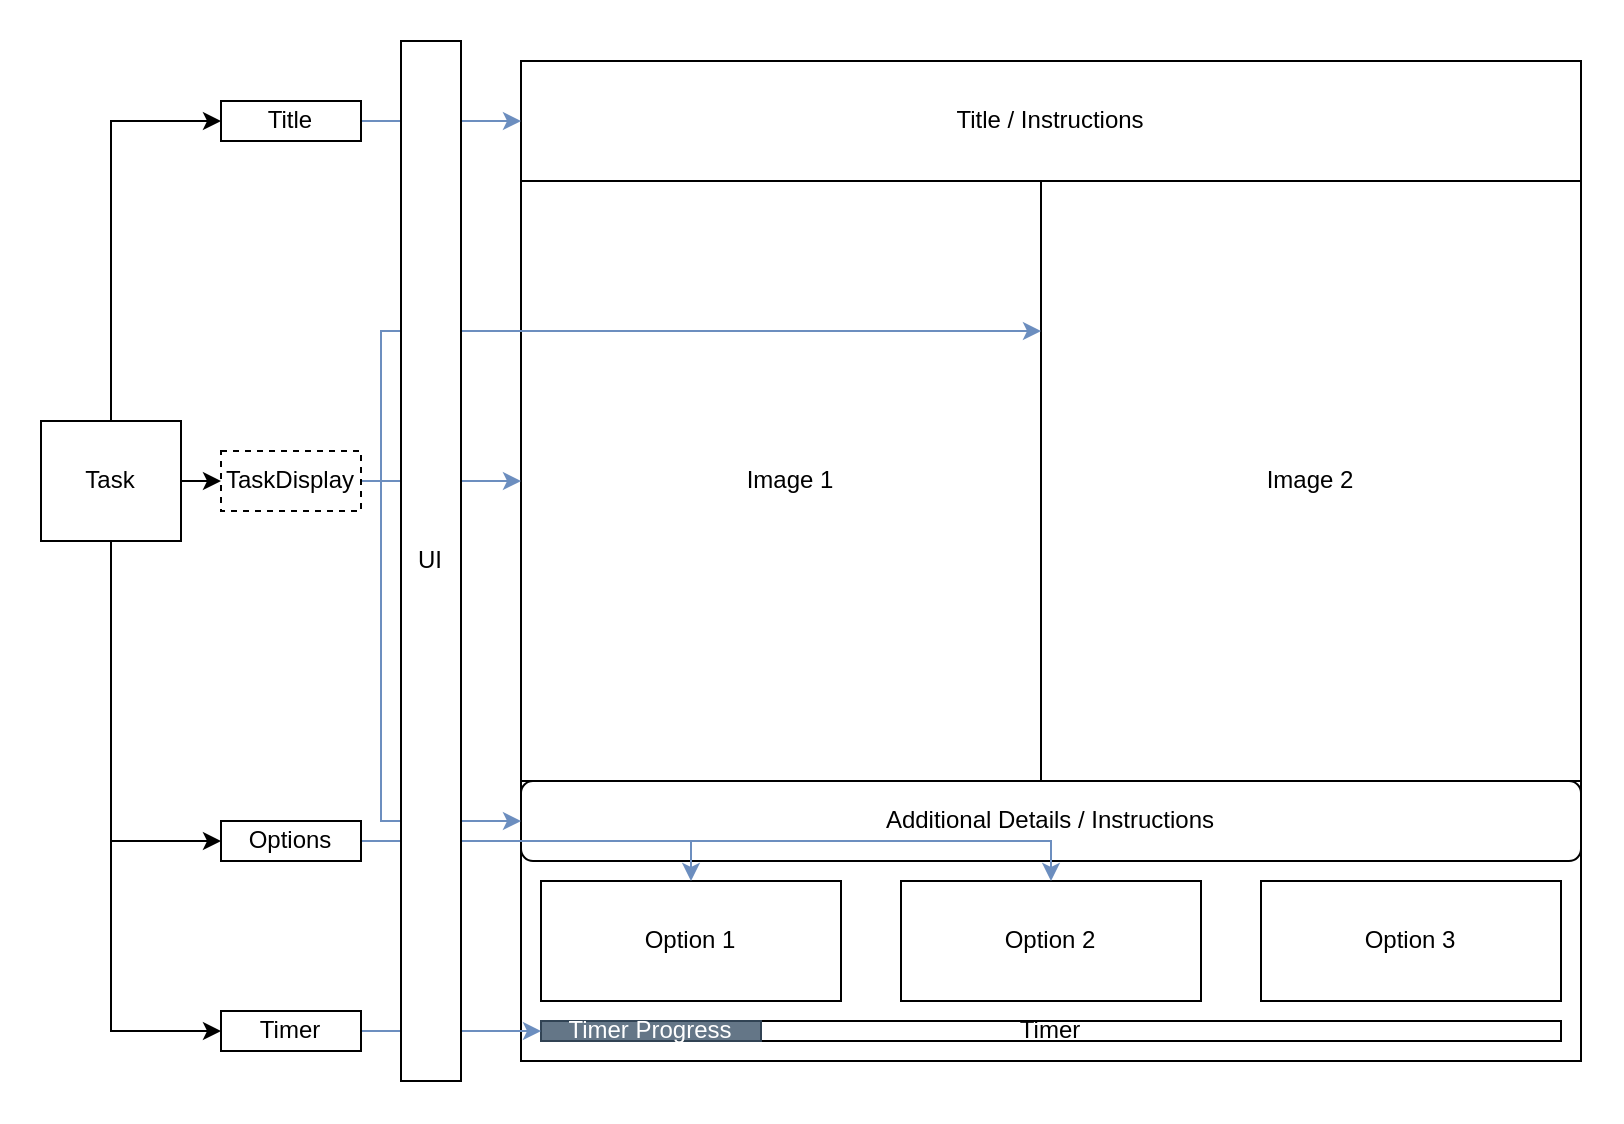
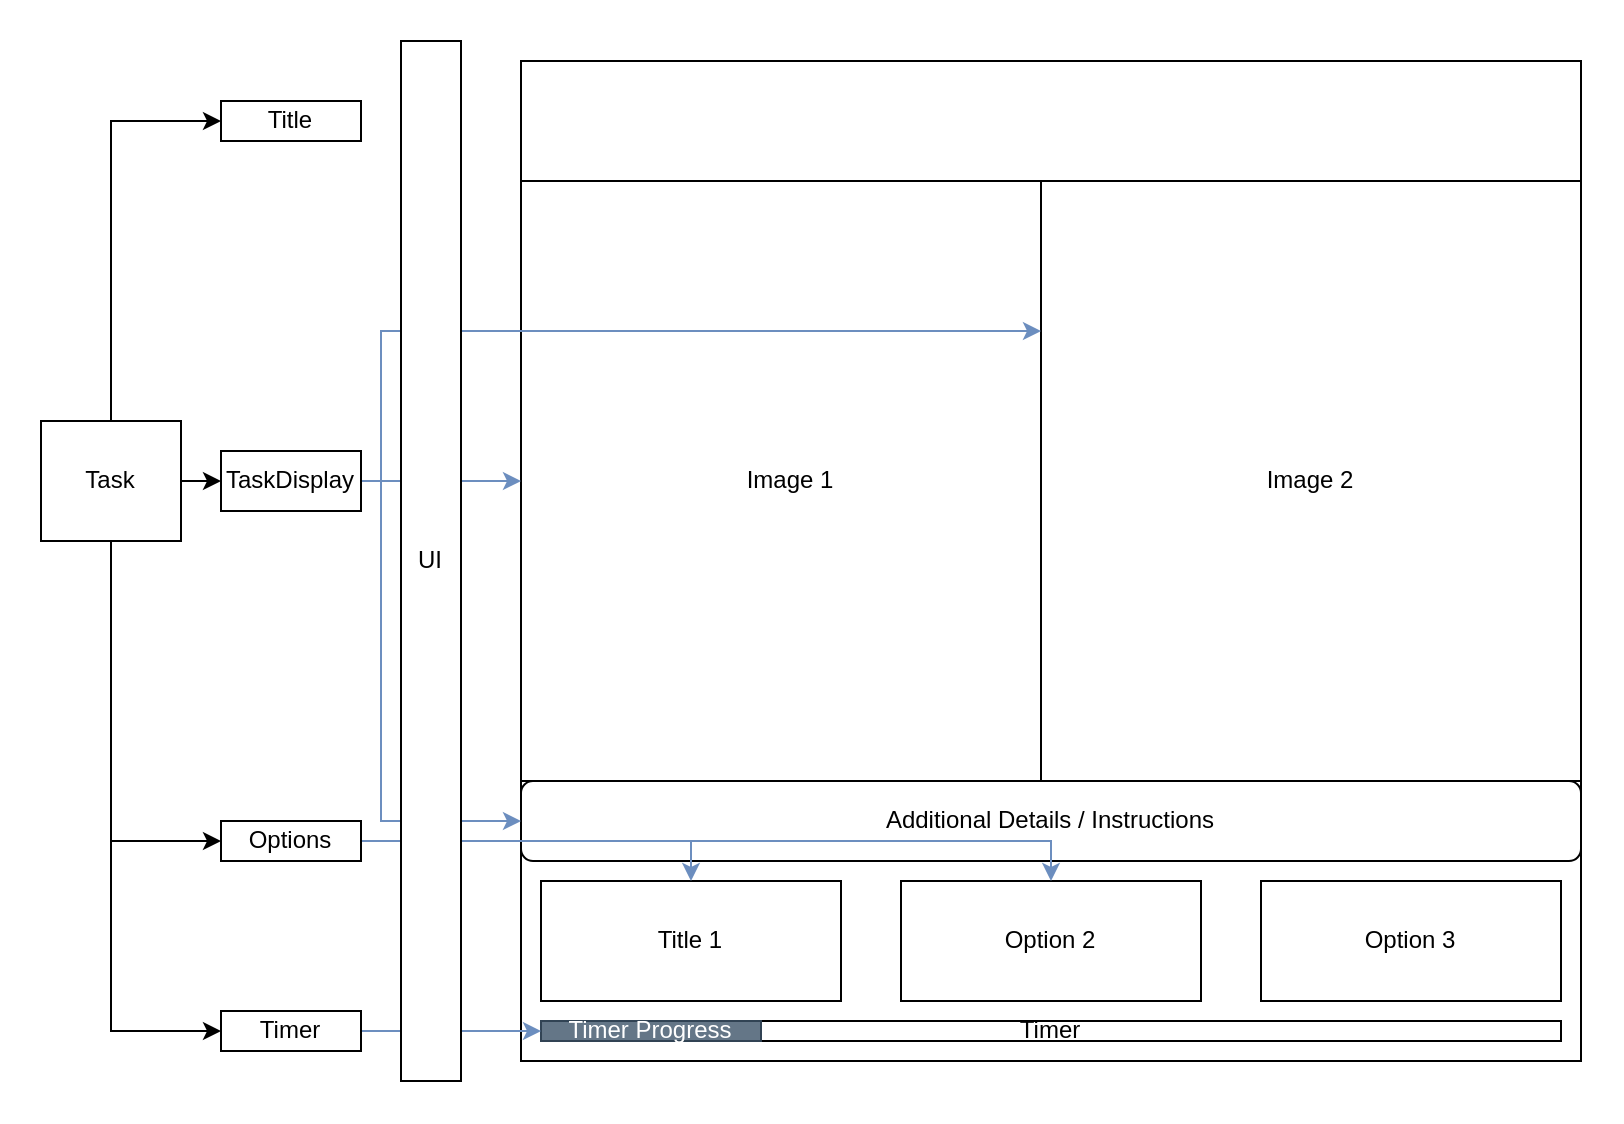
(484, 121) -> none
(1051, 121) -> none
(291, 481) -> (291, 481)
(691, 941) -> (691, 941)
